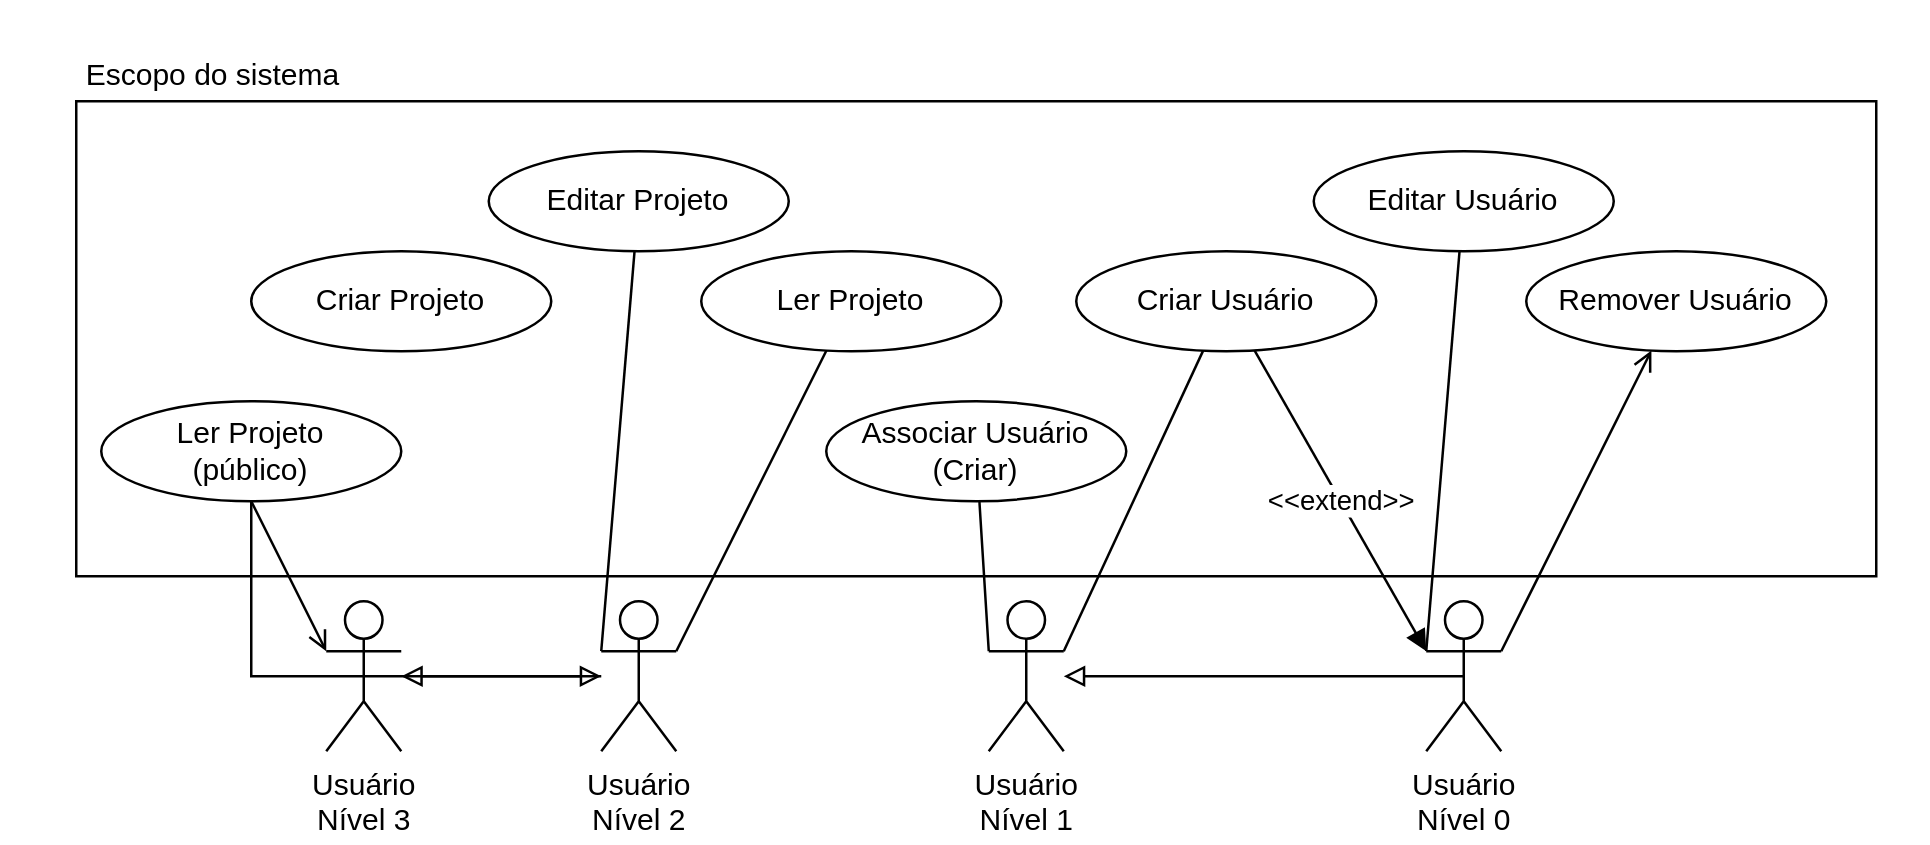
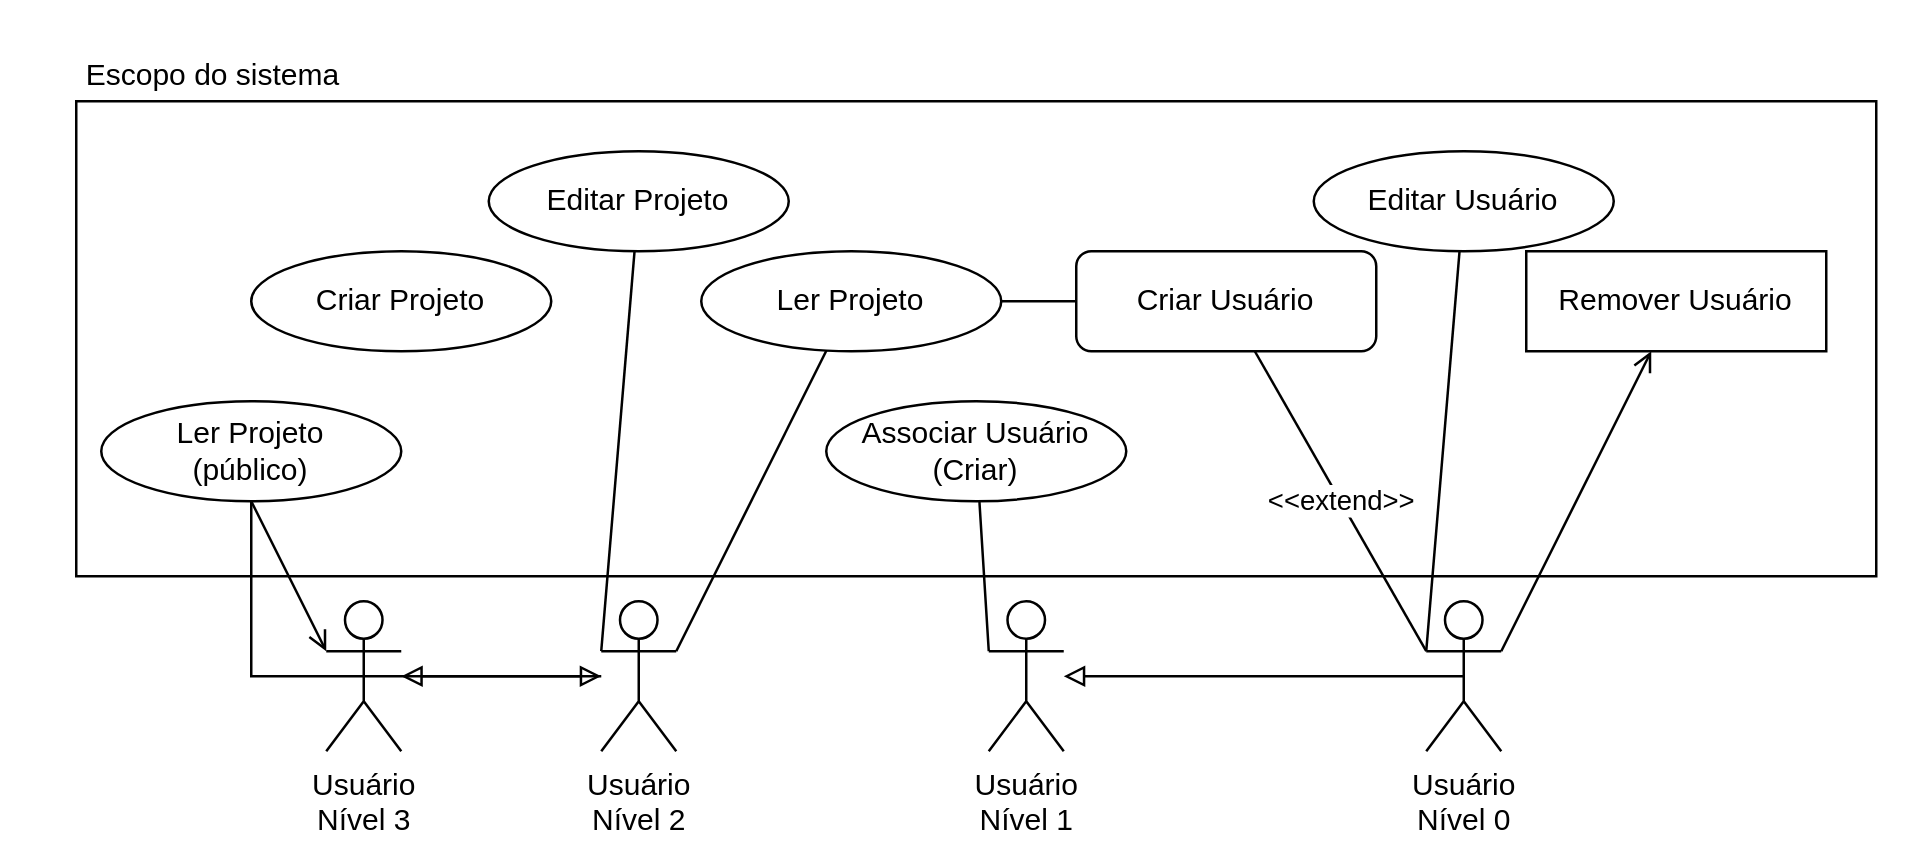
(1226, 301) -> (1226, 301)
(1676, 301) -> (1676, 301)
(1134, 500) -> (1039, 301)
(1415, 632) -> (1418, 637)
